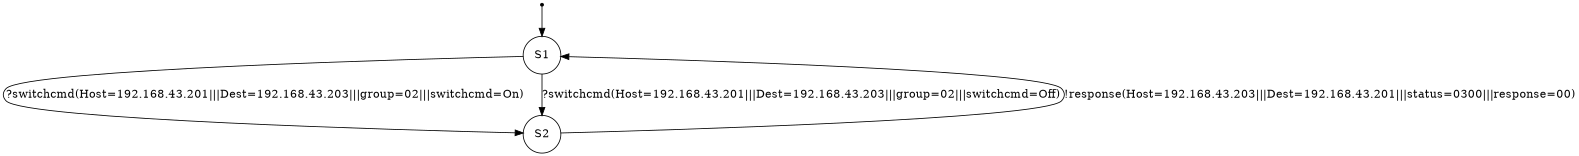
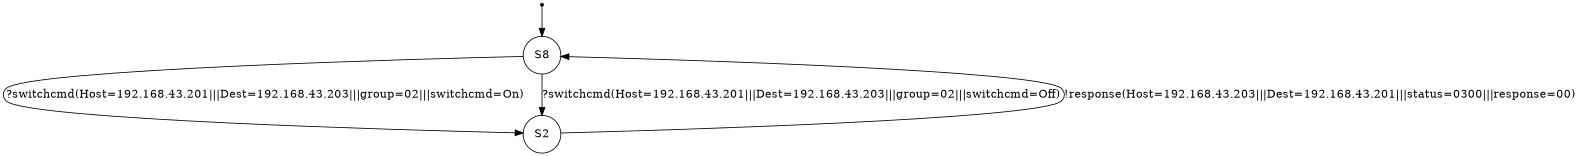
(542, 55) -> (542, 55)
